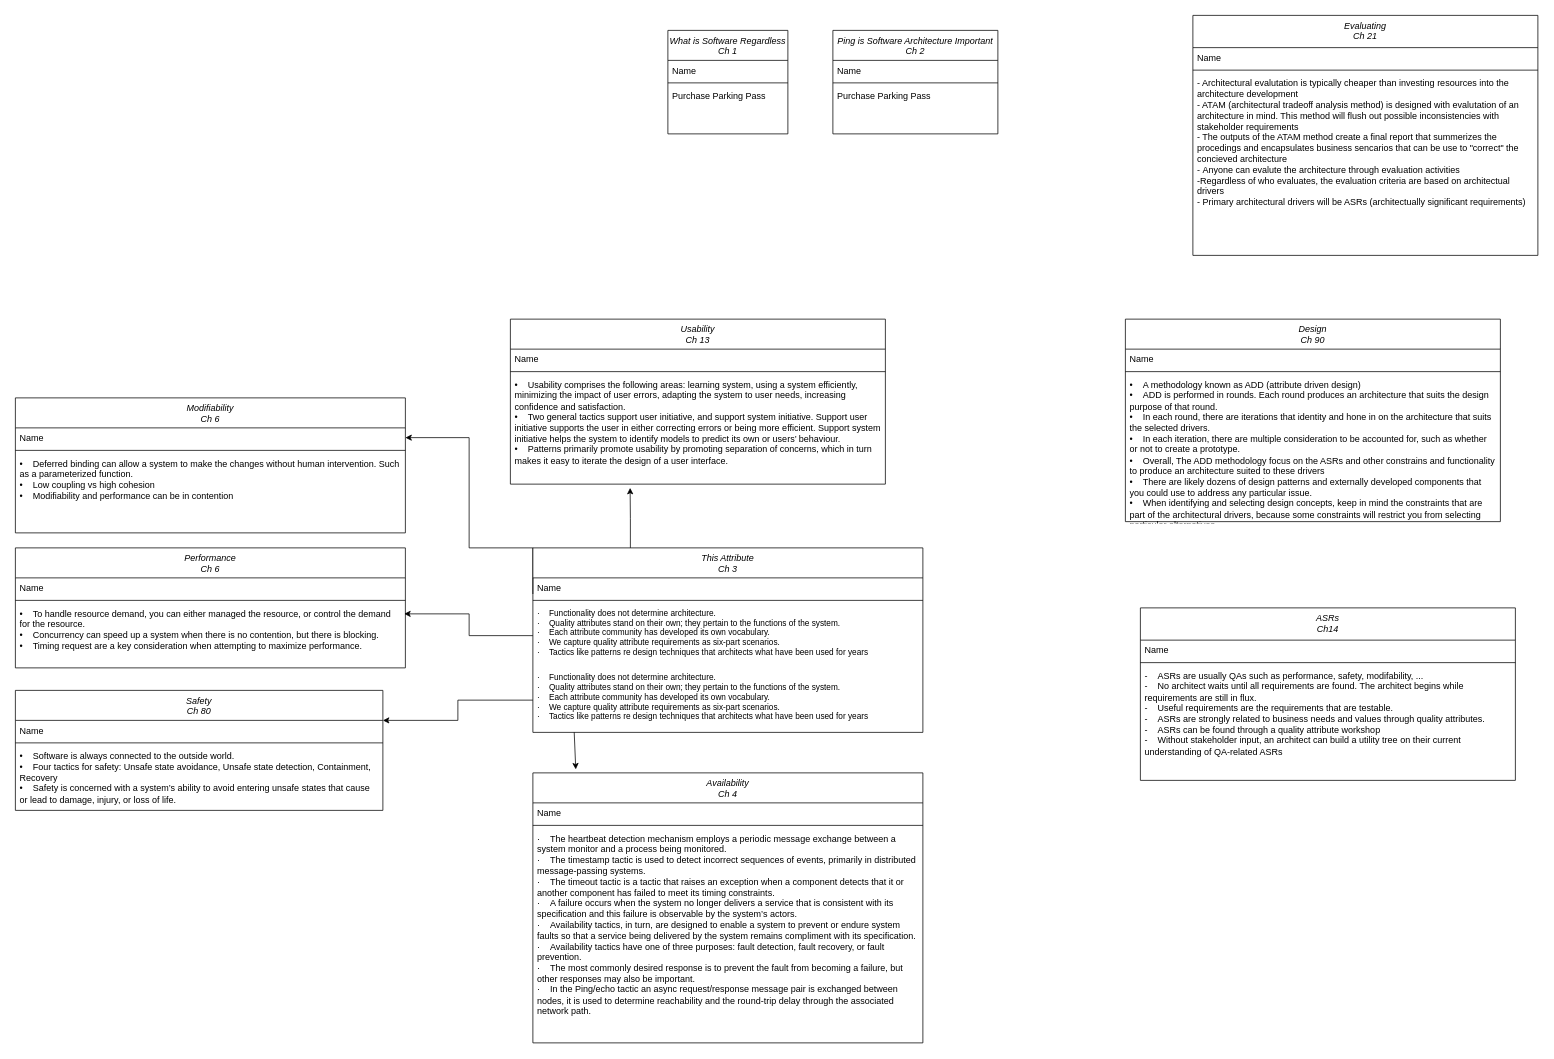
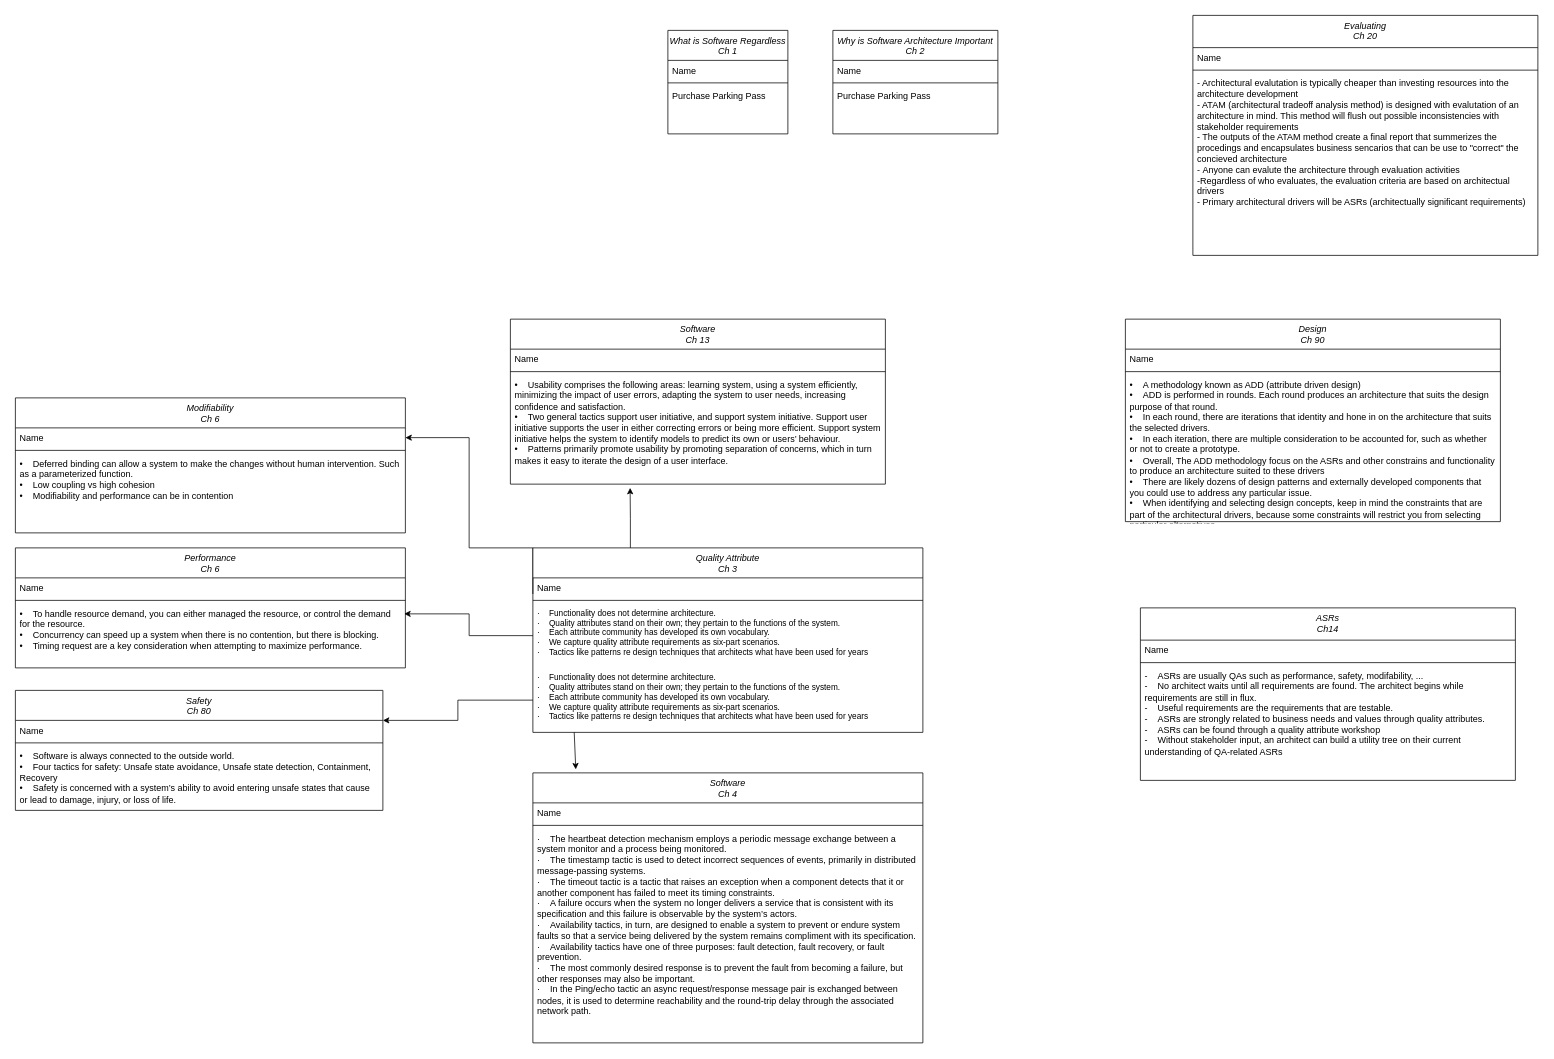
(1365, 26) -> (1365, 26)
(915, 41) -> (915, 41)
(698, 329) -> (698, 329)
(728, 558) -> (728, 558)
(728, 783) -> (728, 783)
